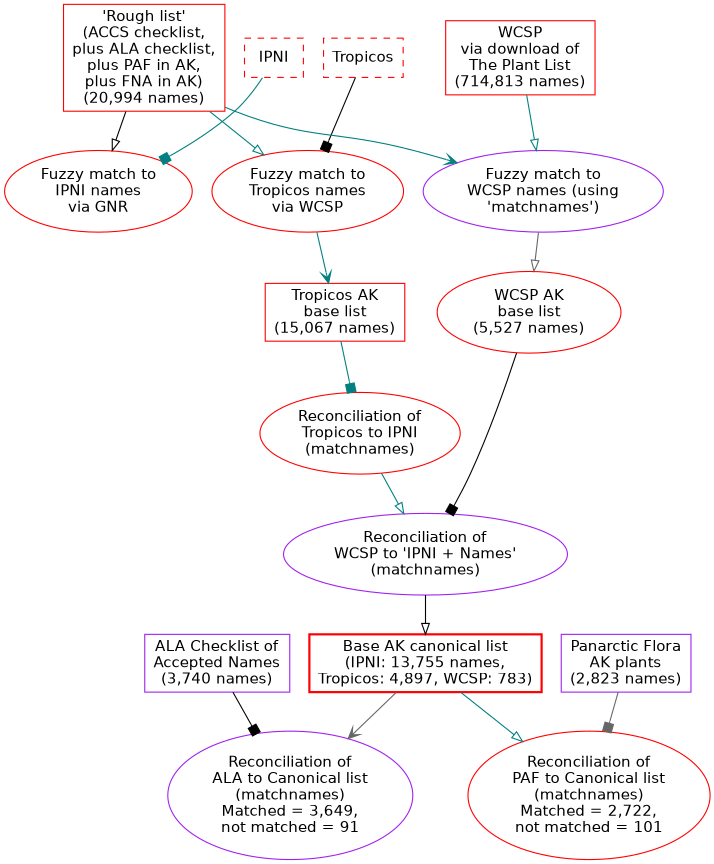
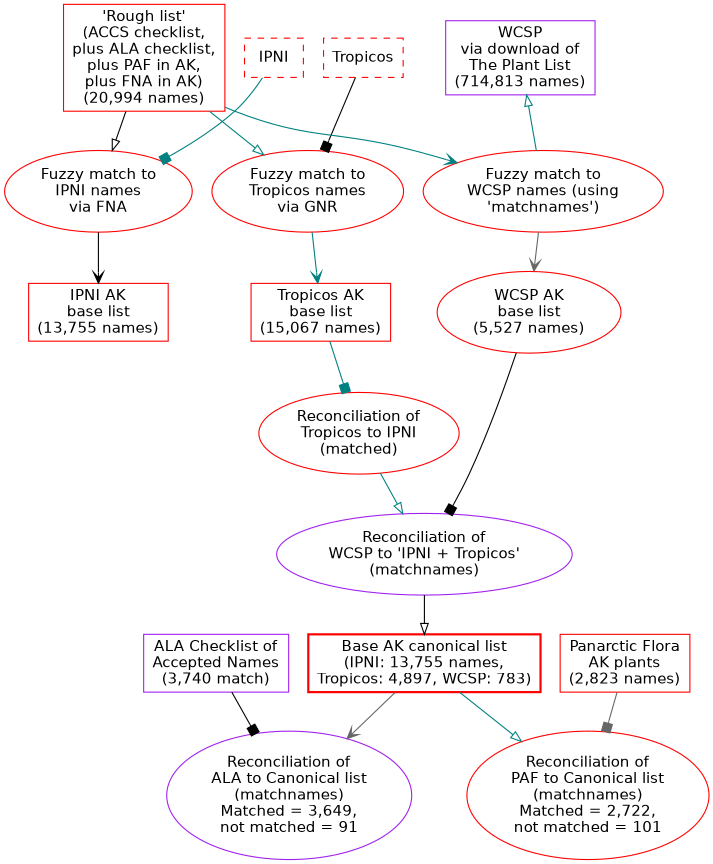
(520, 58) -> (520, 58)
(531, 117) -> (532, 128)
(98, 191) -> (98, 191)
(308, 191) -> (308, 191)
(543, 191) -> (543, 191)
(537, 246) -> (537, 246)
none -> (98, 312)
(360, 433) -> (359, 433)
(426, 554) -> (424, 554)
(217, 663) -> (216, 663)
(626, 663) -> (625, 663)
